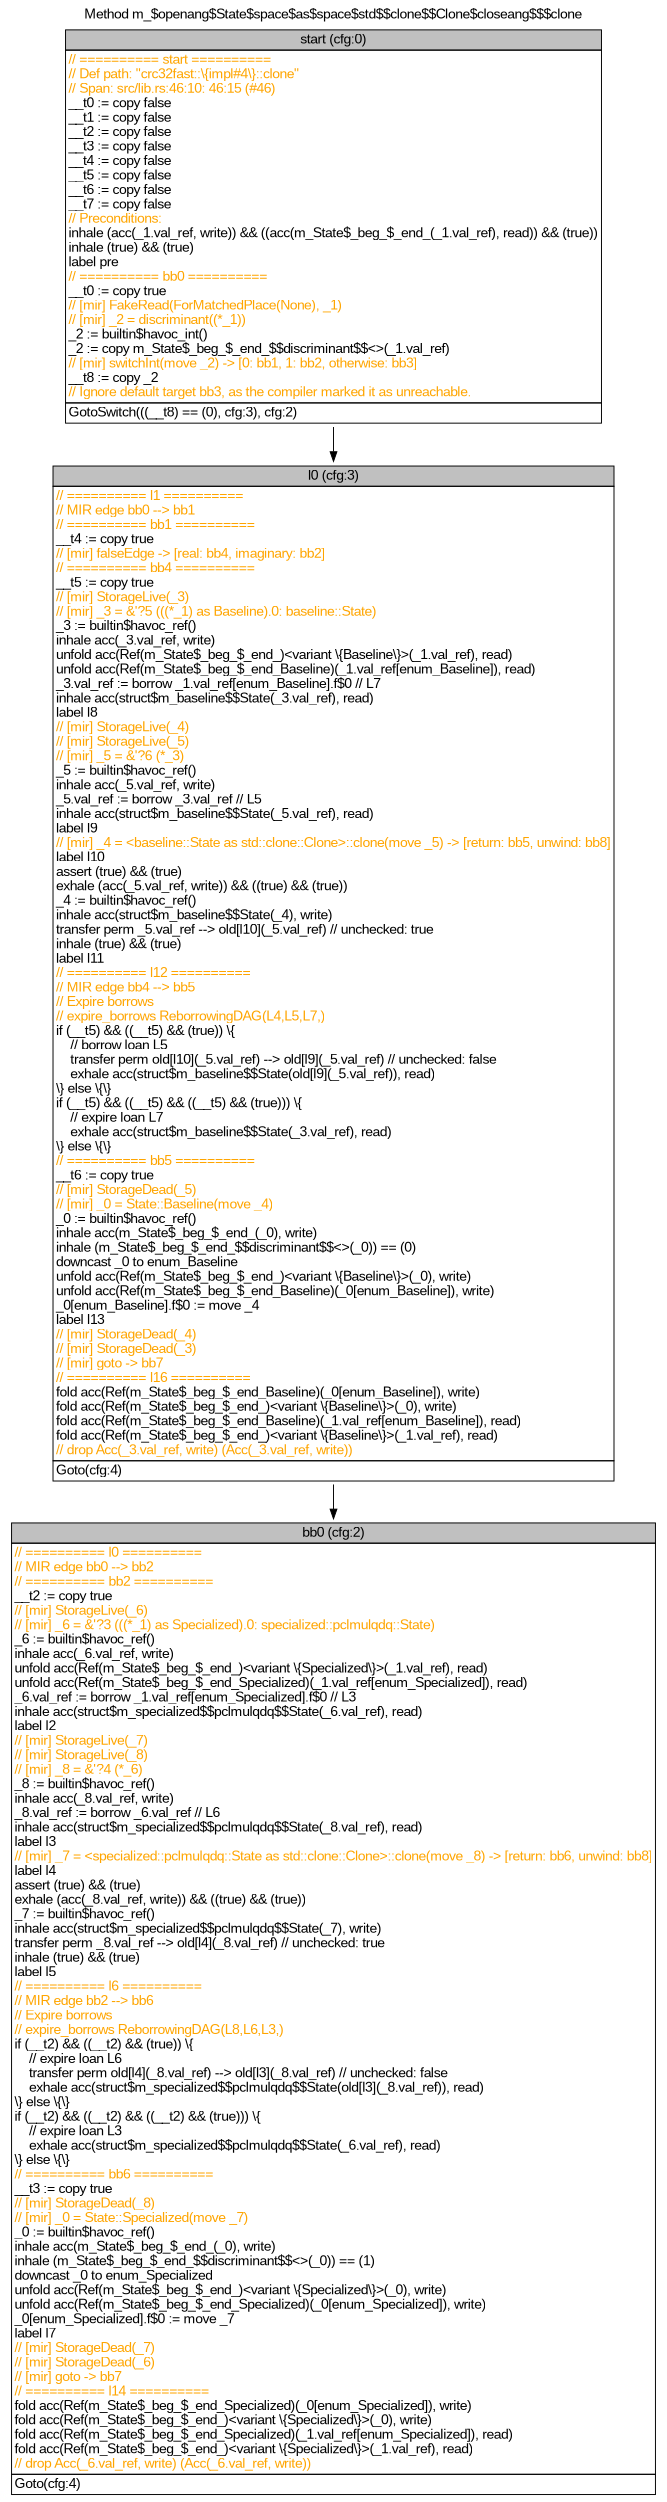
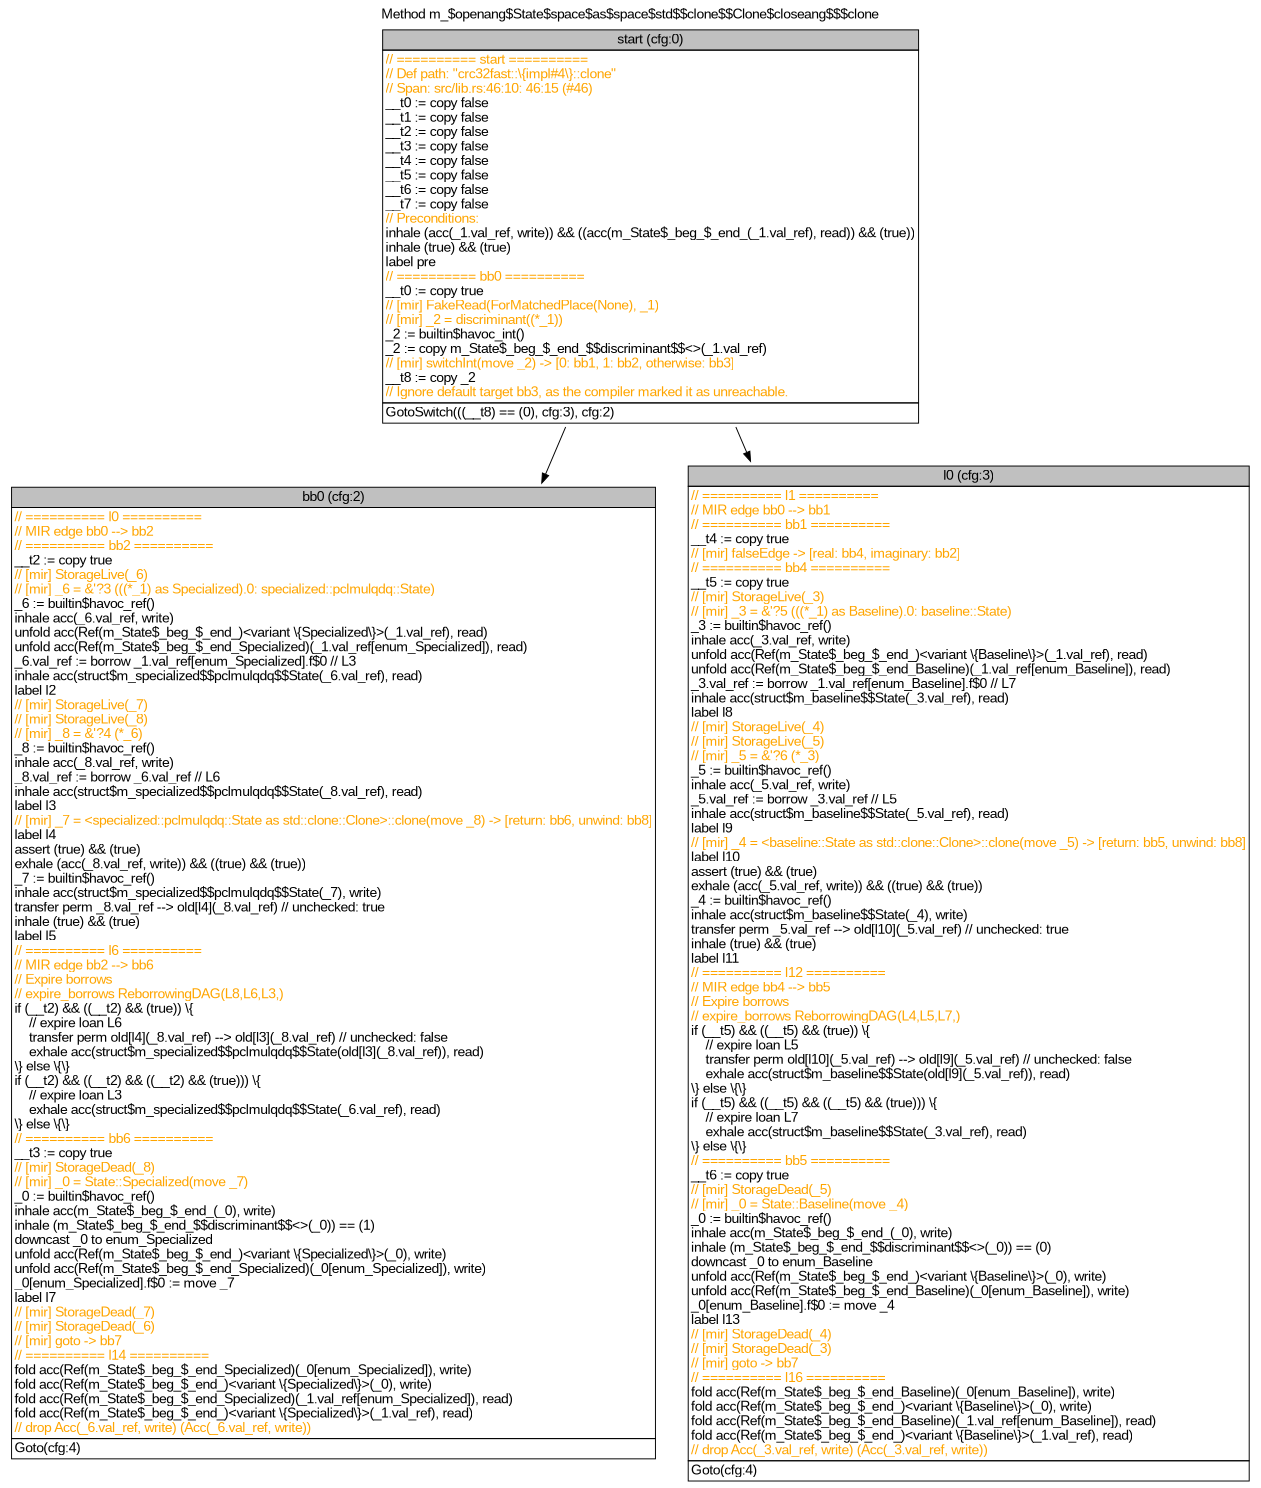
(112, 1045) -> (745, 1045)
(334, 1497) -> (556, 451)
